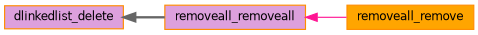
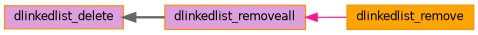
(235, 17) -> (235, 17)
(410, 17) -> (410, 17)
